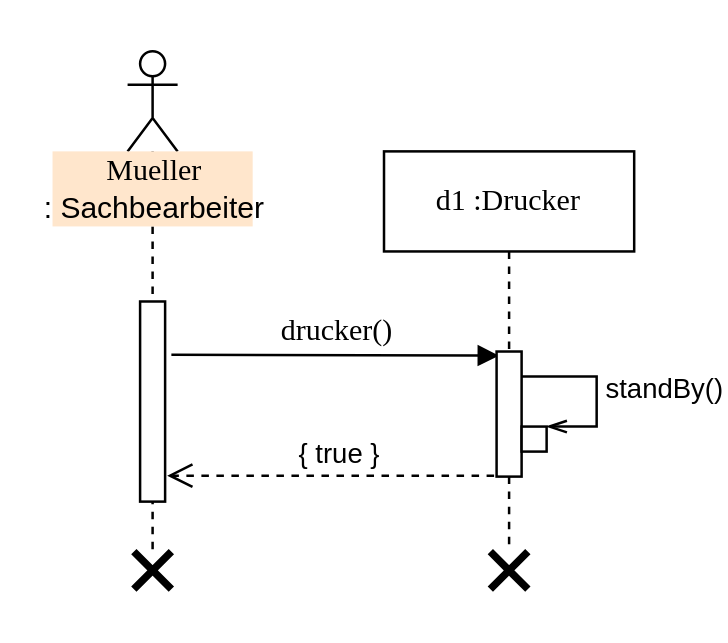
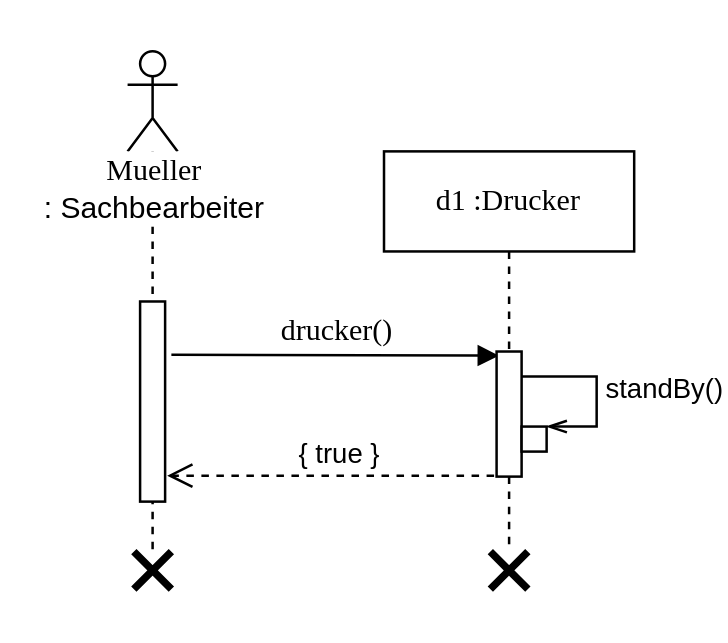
(153, 189) -> (153, 189)
